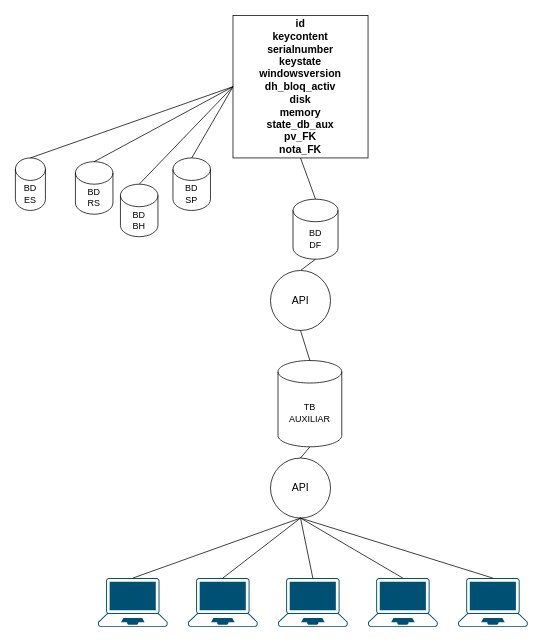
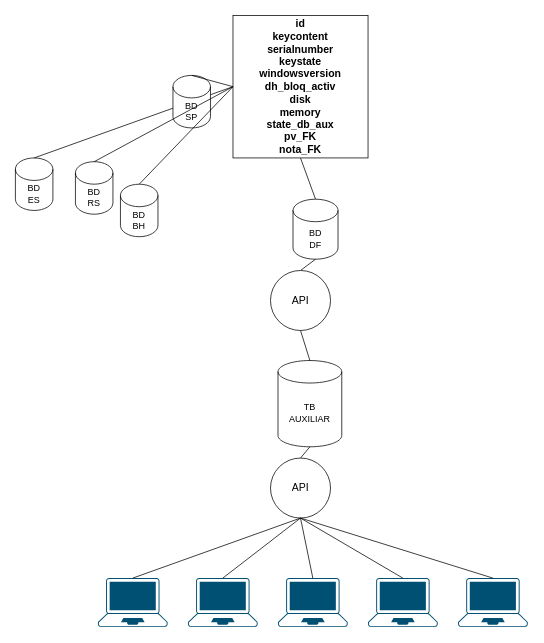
(30, 184) -> (34, 184)
(192, 184) -> (192, 102)
